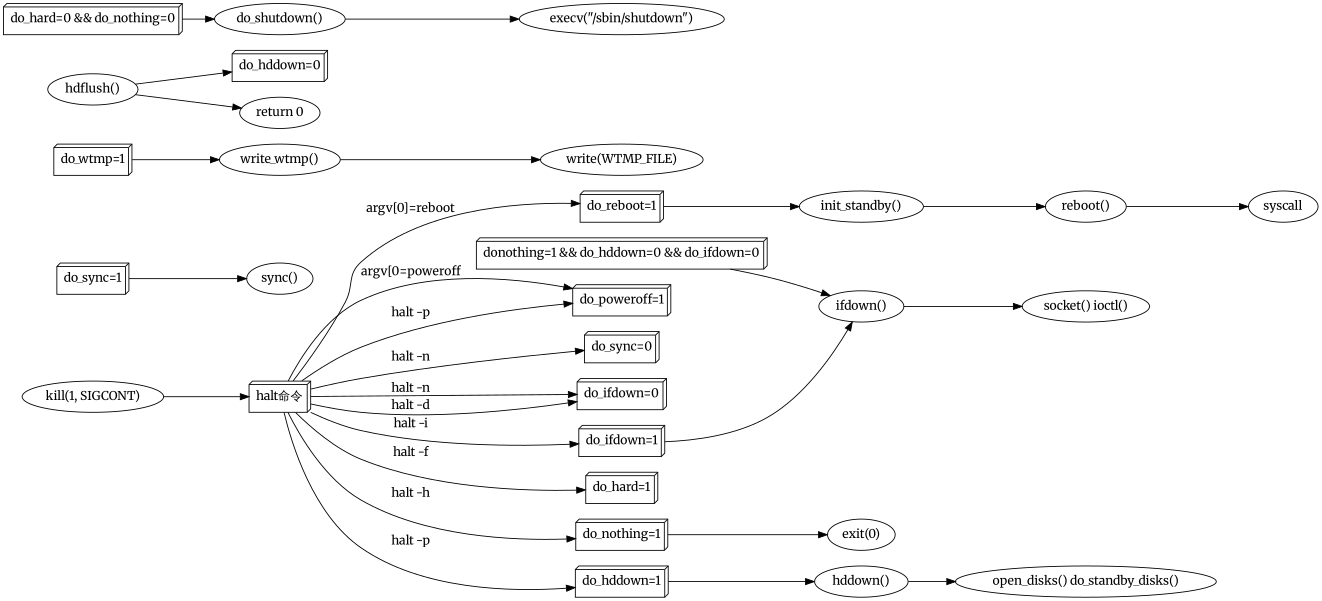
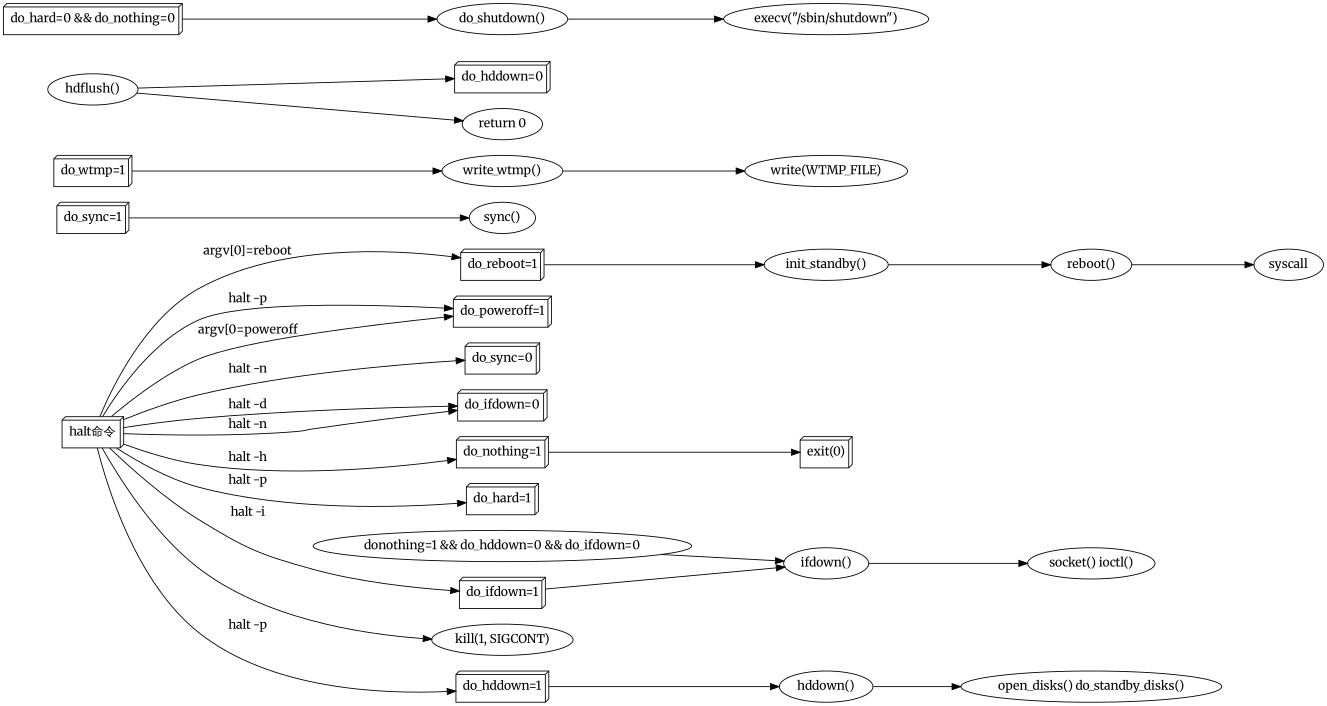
(622, 253) -> (502, 546)
(202, 397) -> (234, 590)
(411, 453) -> (248, 480)
(861, 535) -> (826, 452)
